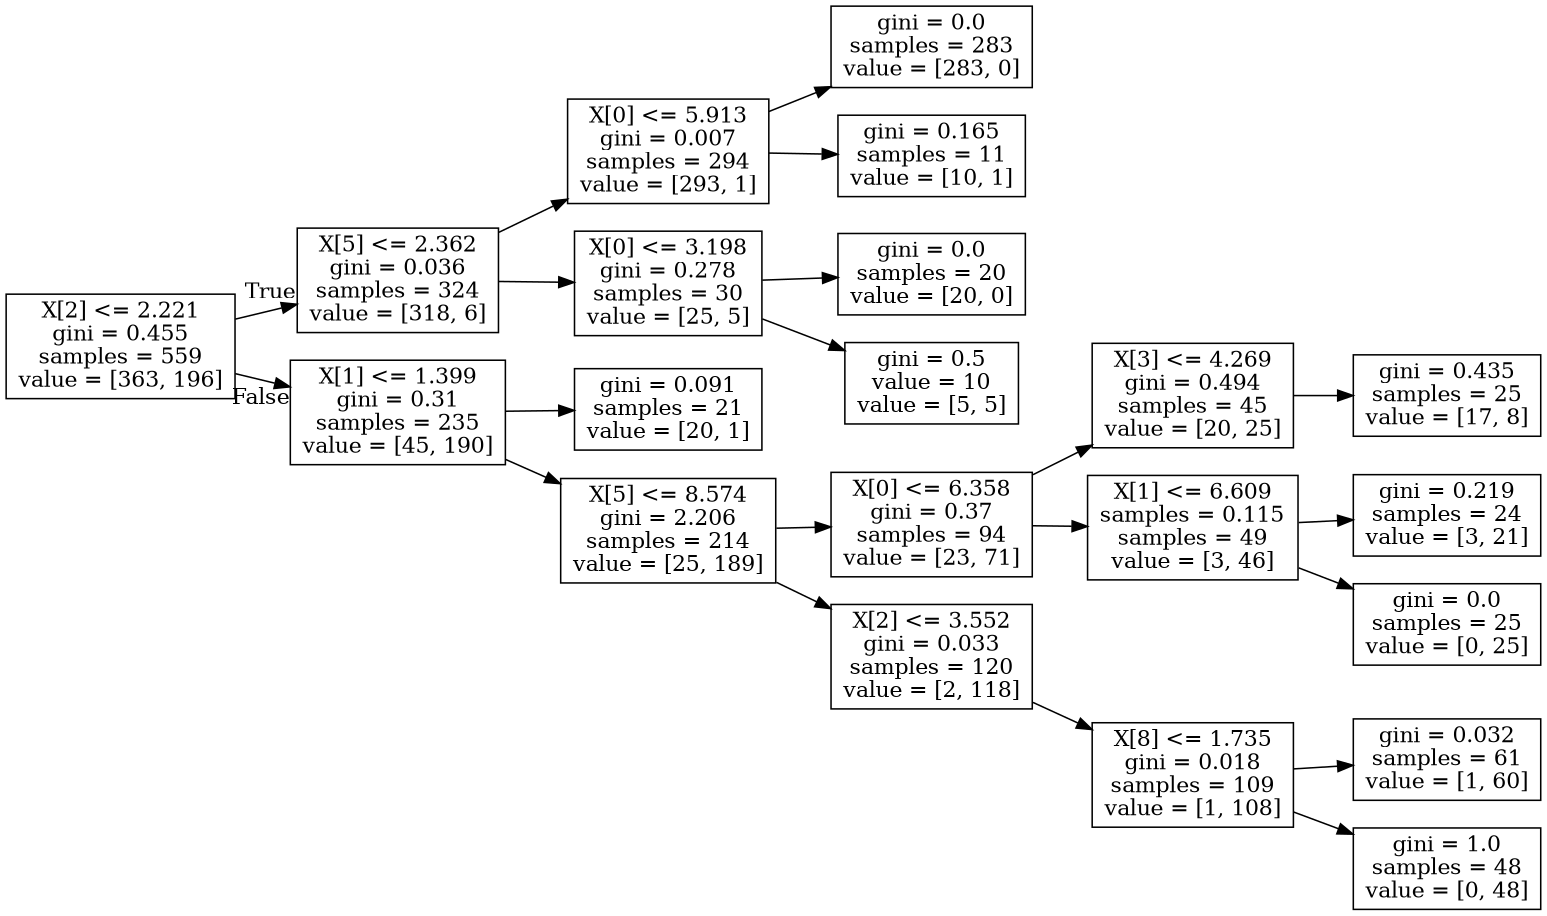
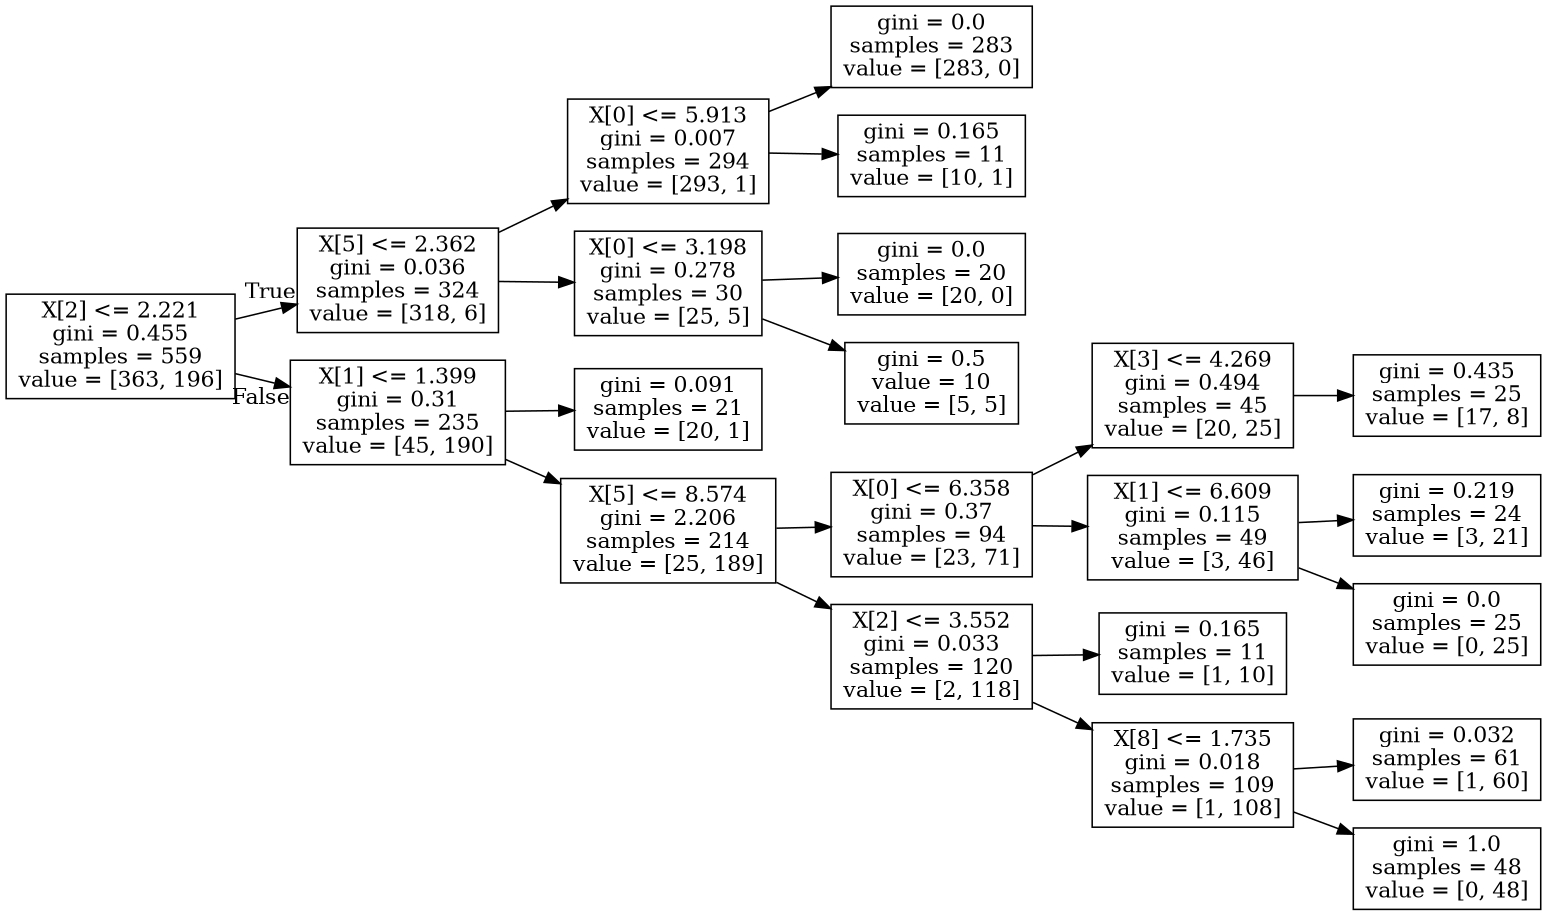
(1193, 528) -> (1193, 528)
none -> (1193, 654)
